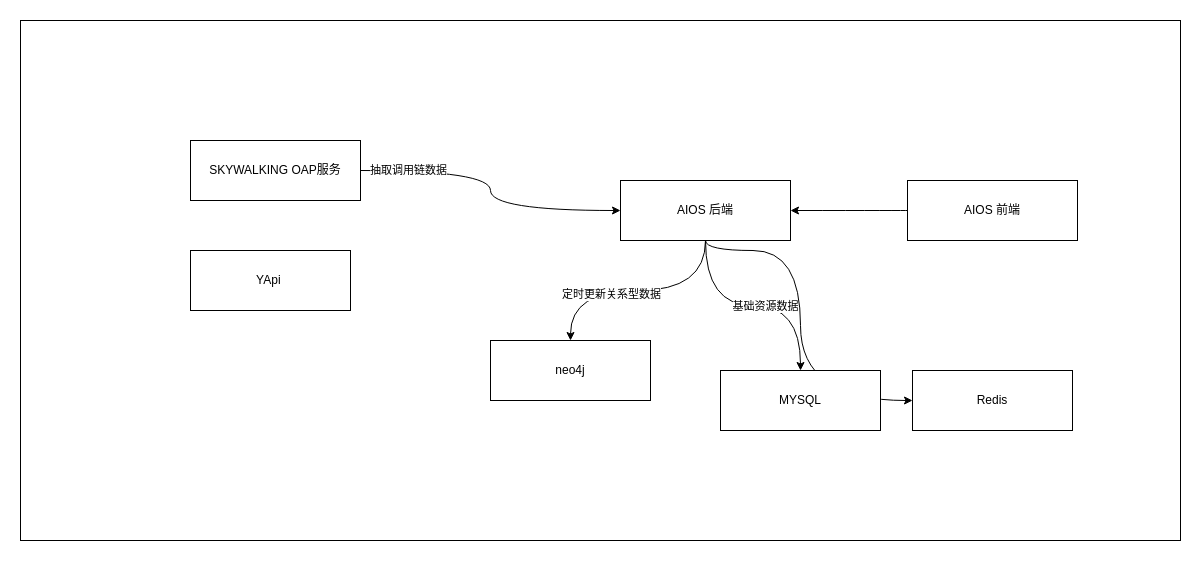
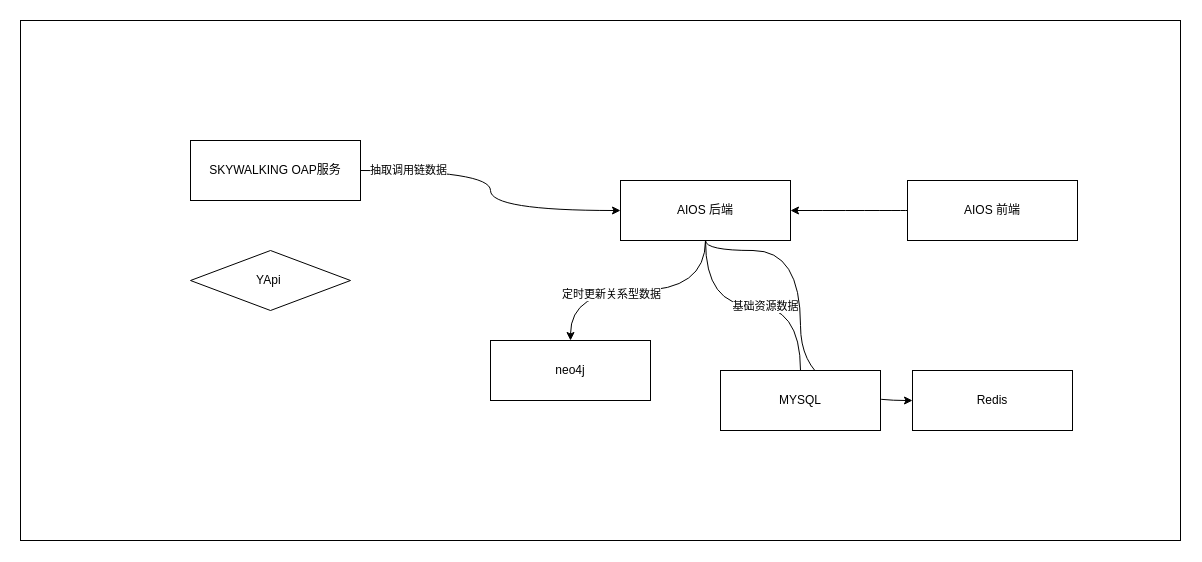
(271, 281) -> (271, 281)
(800, 362) -> (800, 365)
